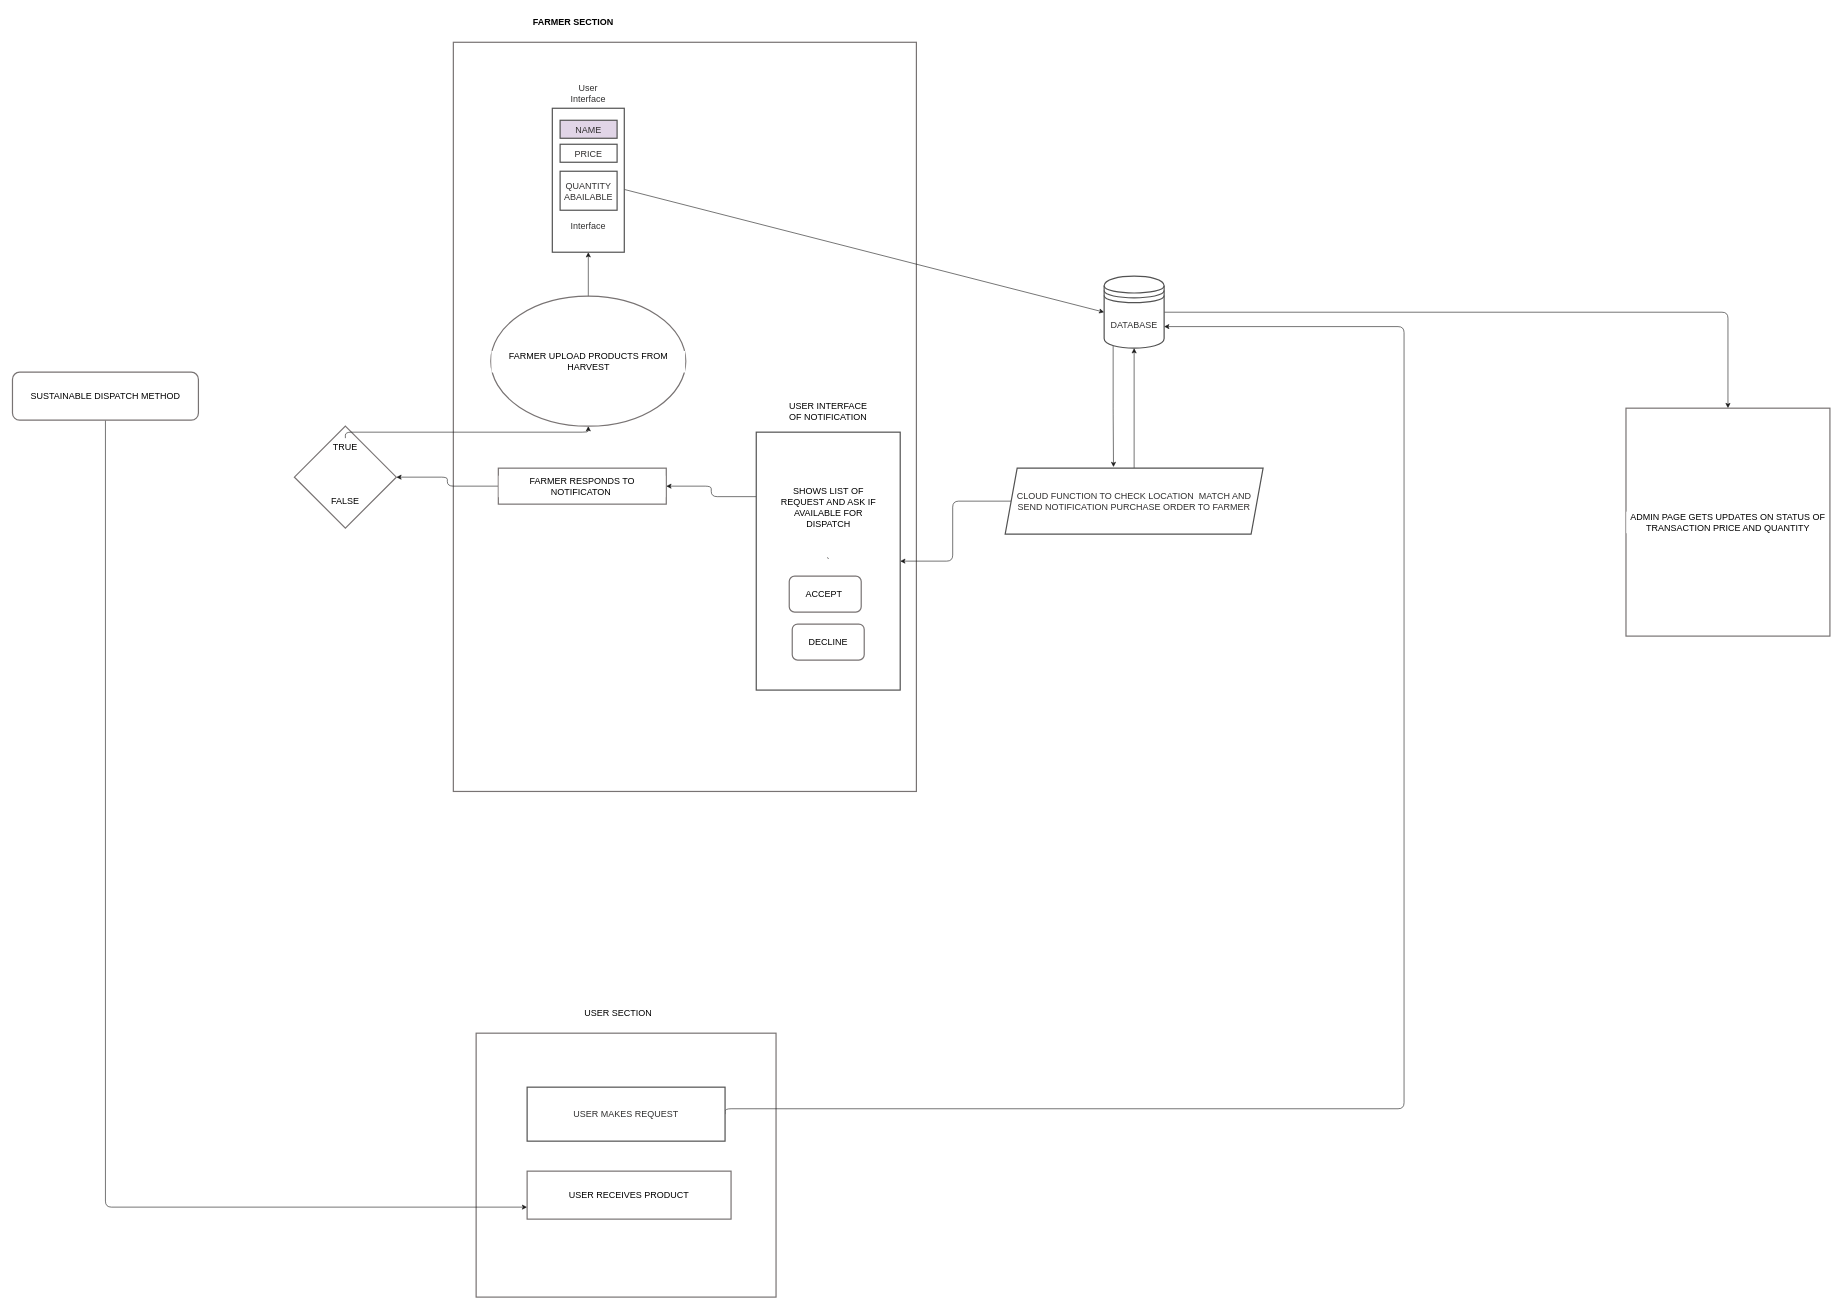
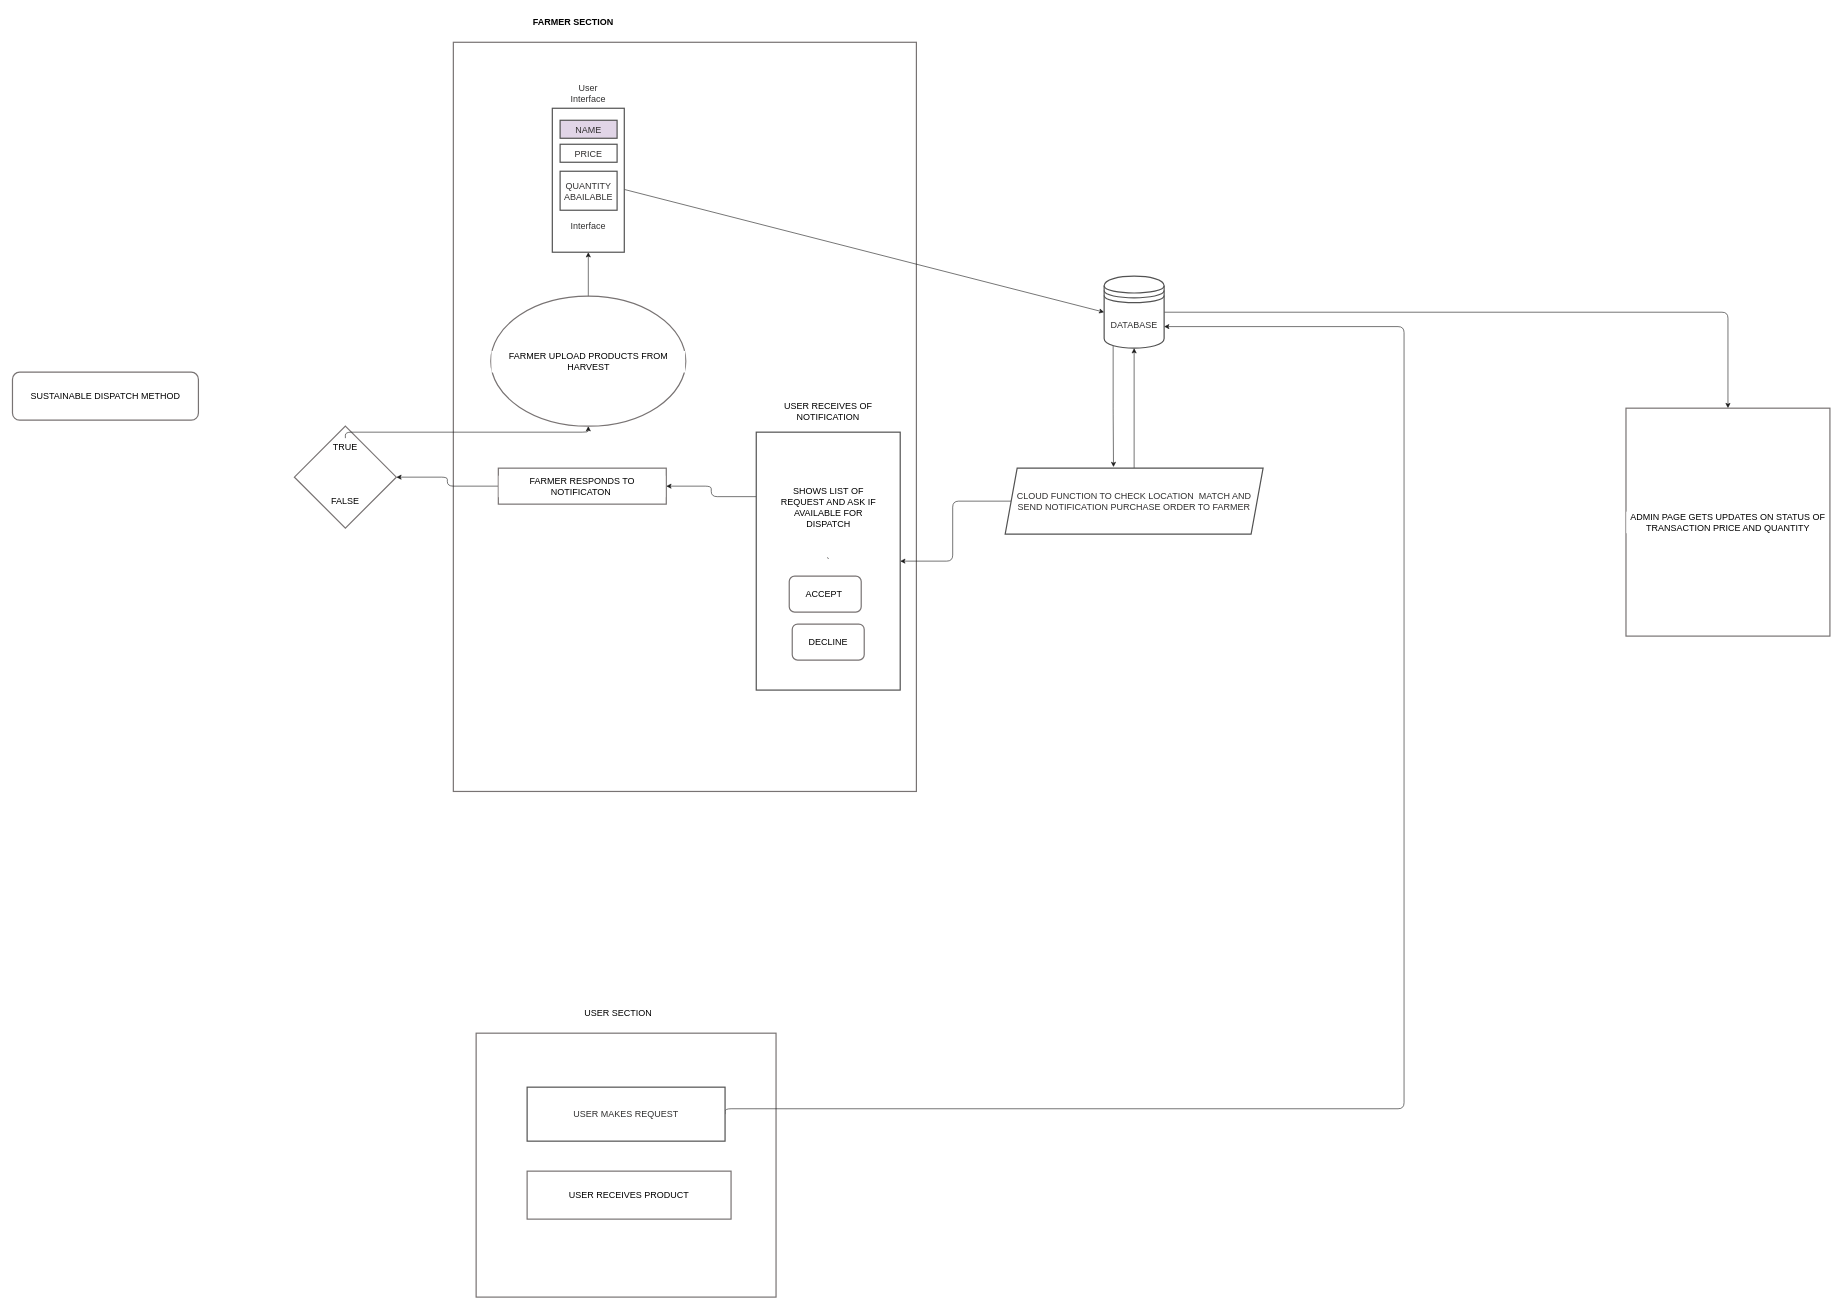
(828, 411) -> (828, 411)
(105, 815) -> none
